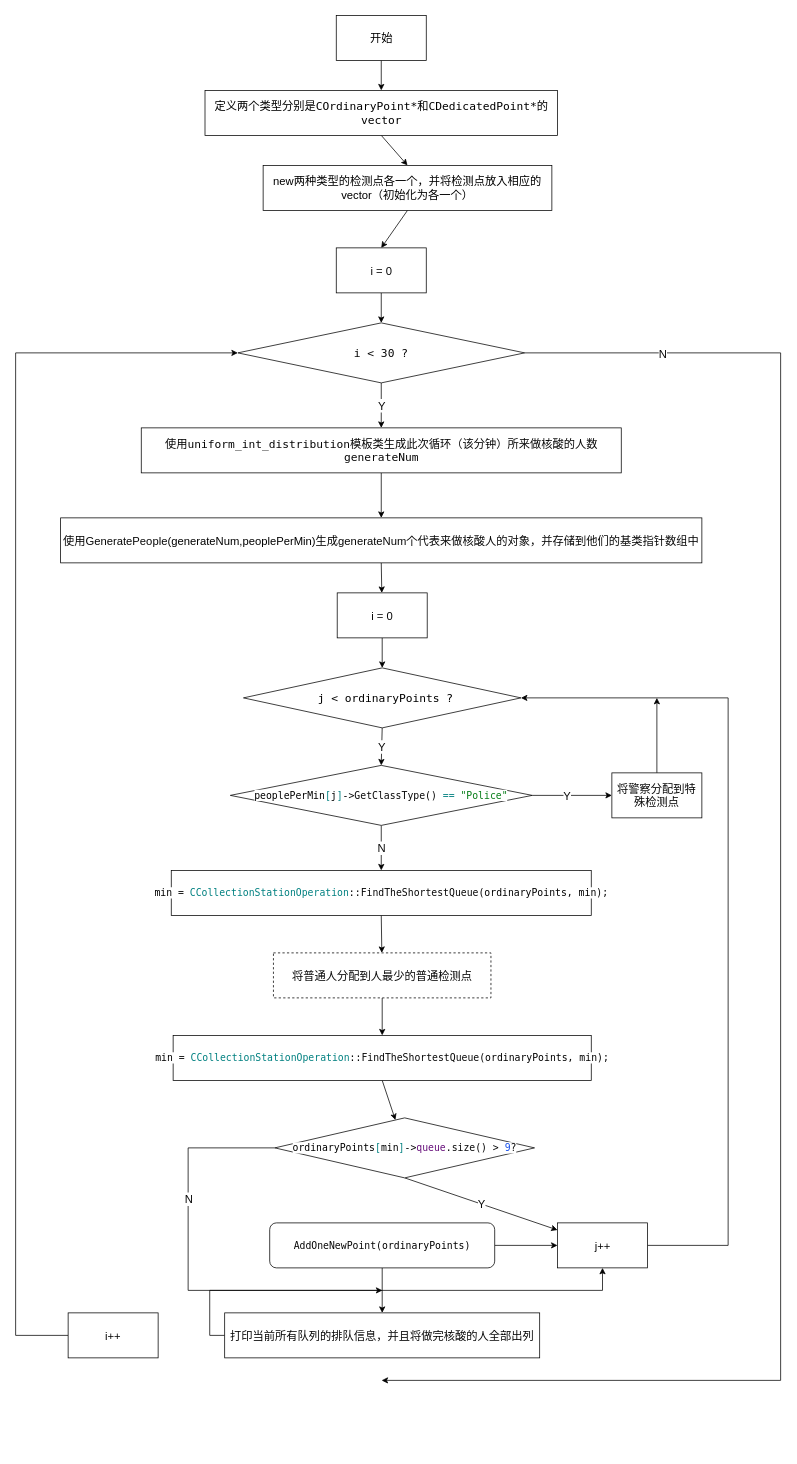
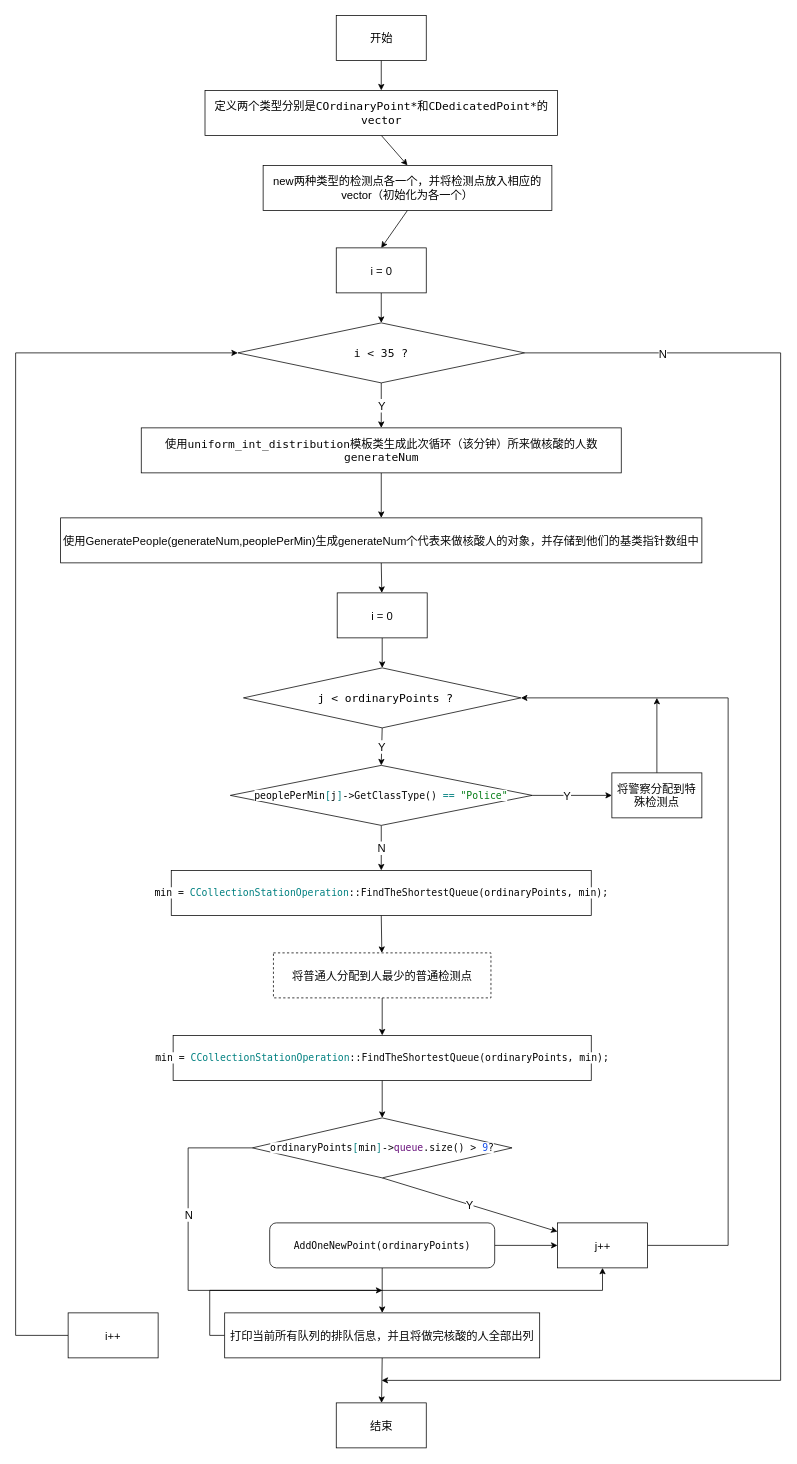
(381, 353) -> (381, 353)
(404, 1148) -> (382, 1148)
none -> (382, 1389)
none -> (381, 1425)
